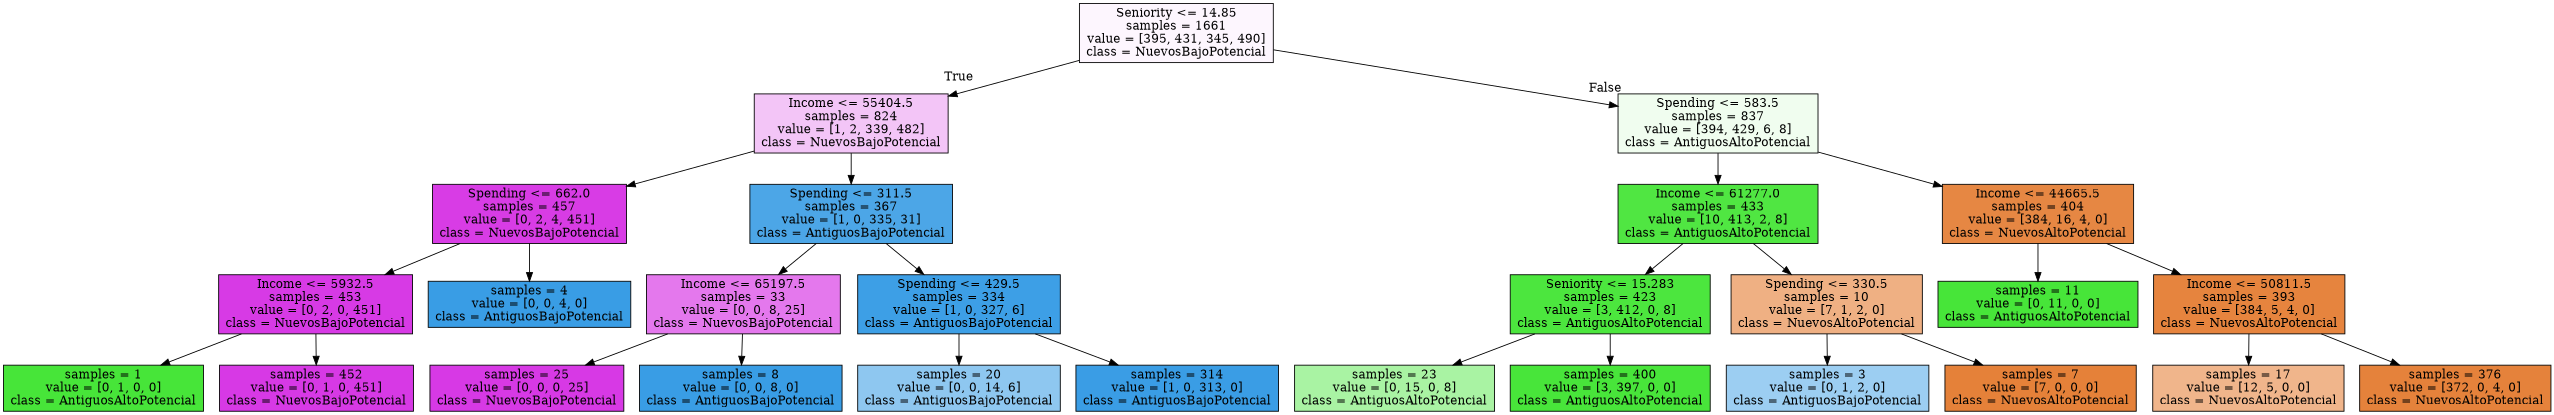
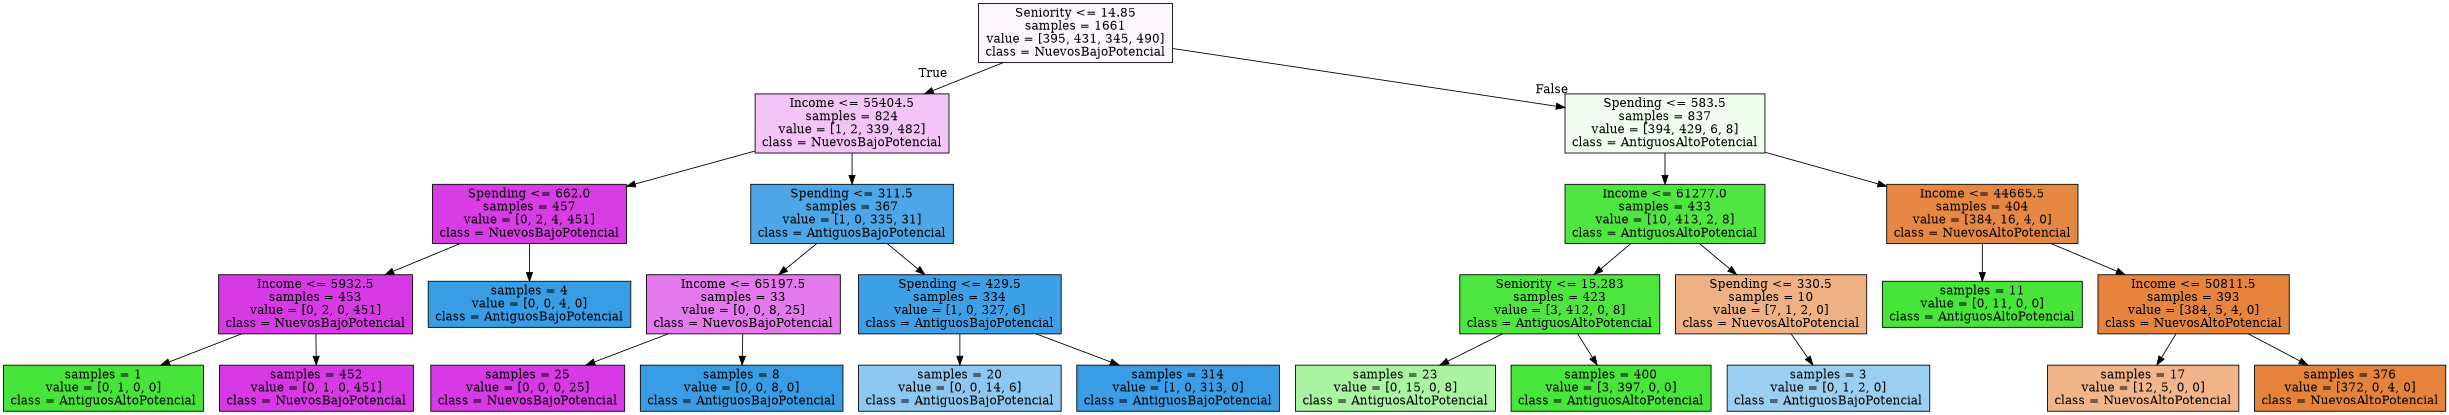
(2041, 388) -> none
